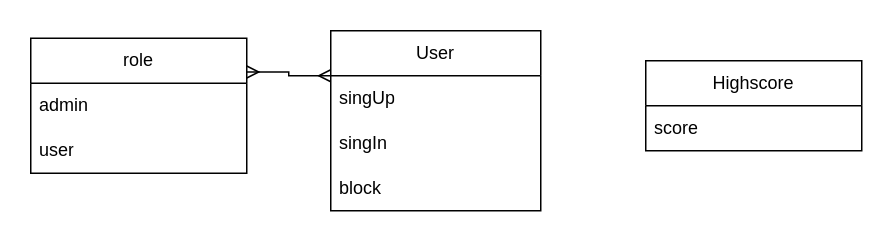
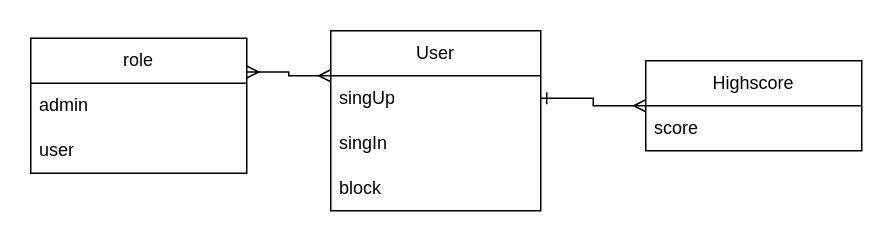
none -> (593, 101)
